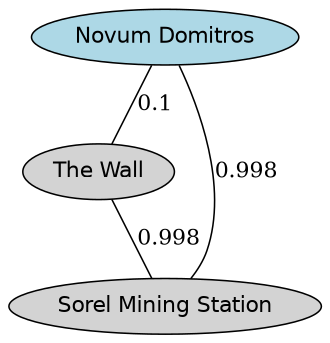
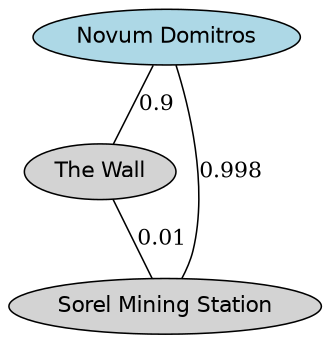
(155, 104) -> (157, 104)
(169, 239) -> (162, 239)
